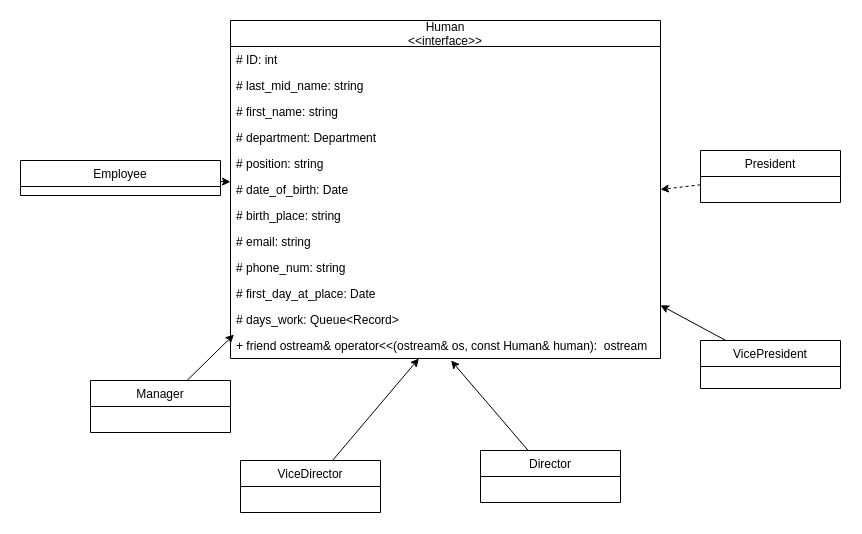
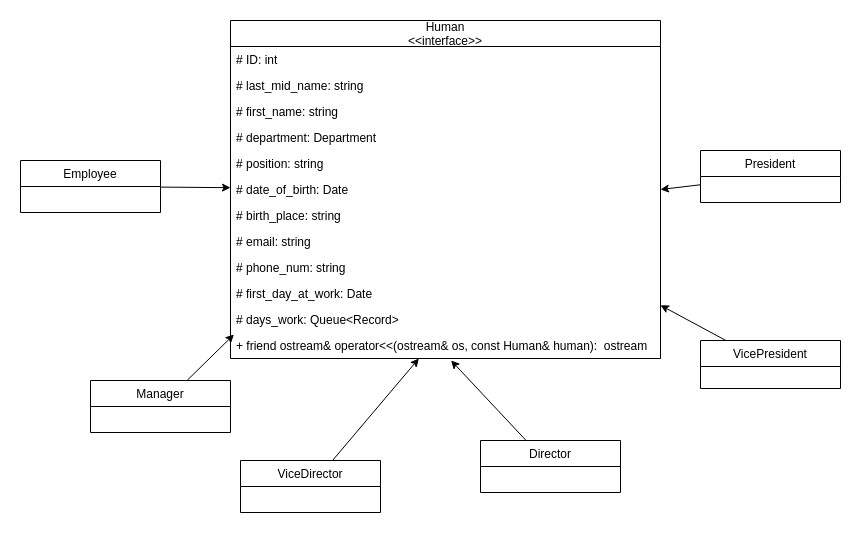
(121, 178) -> (91, 187)
(684, 187) -> (684, 187)
(316, 294) -> (314, 294)
(551, 477) -> (551, 467)
